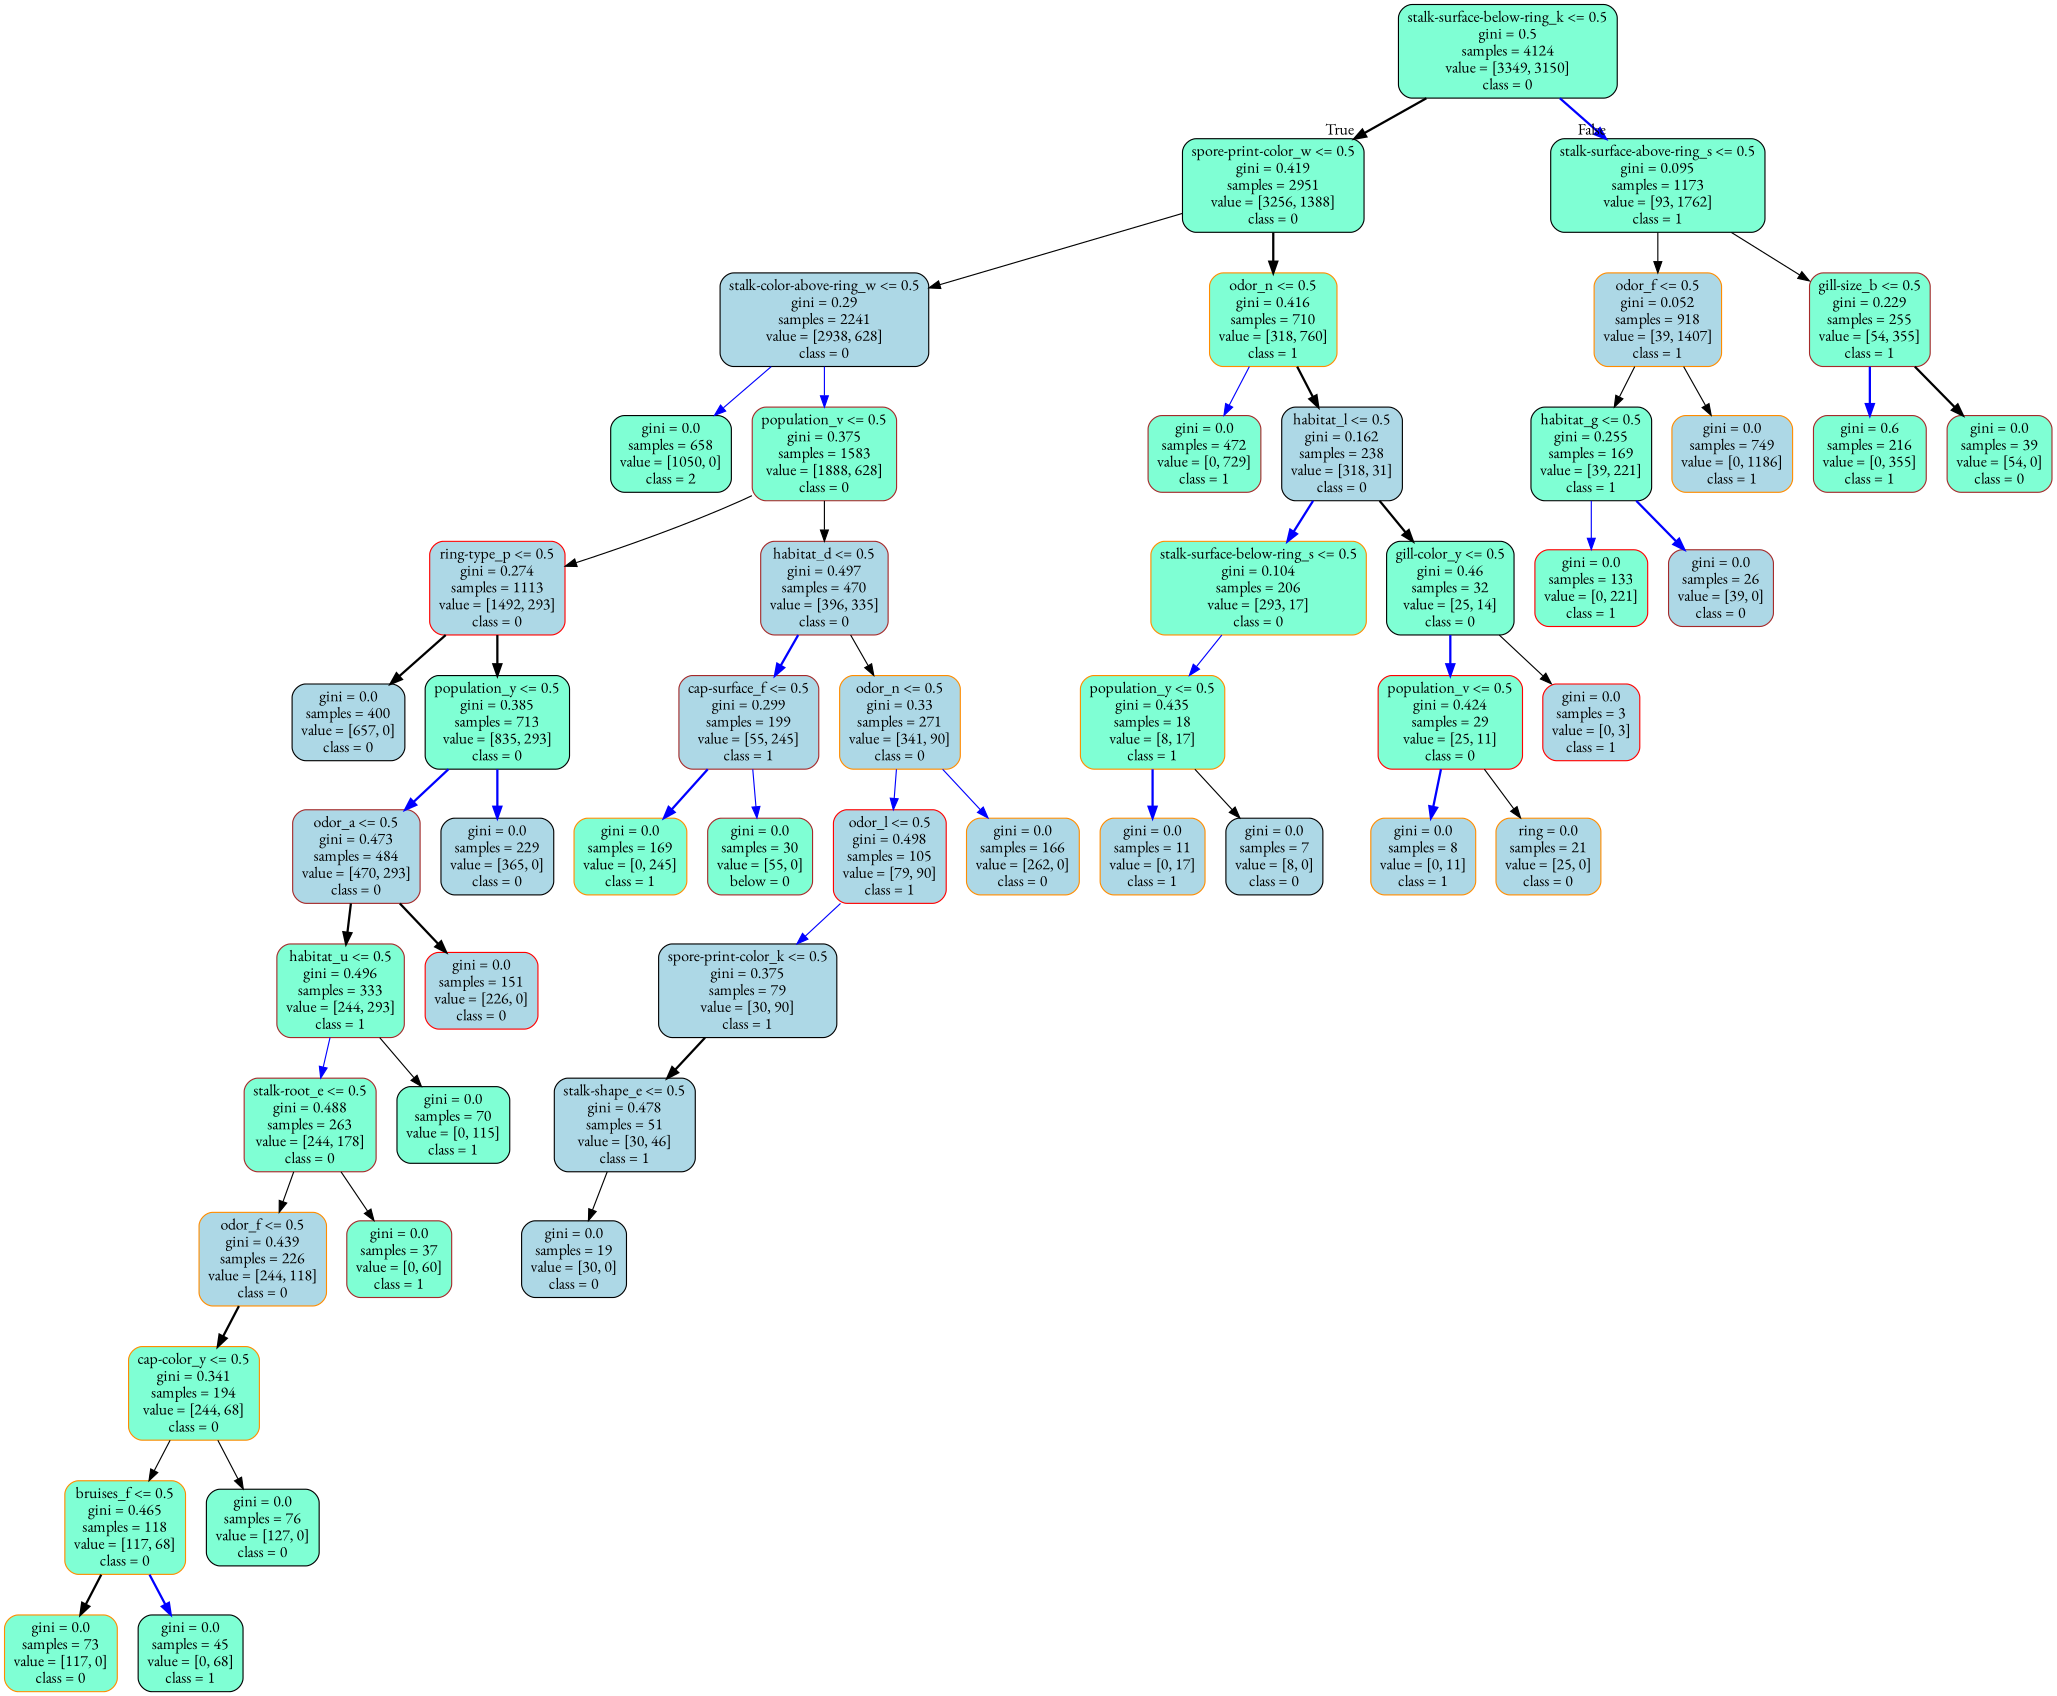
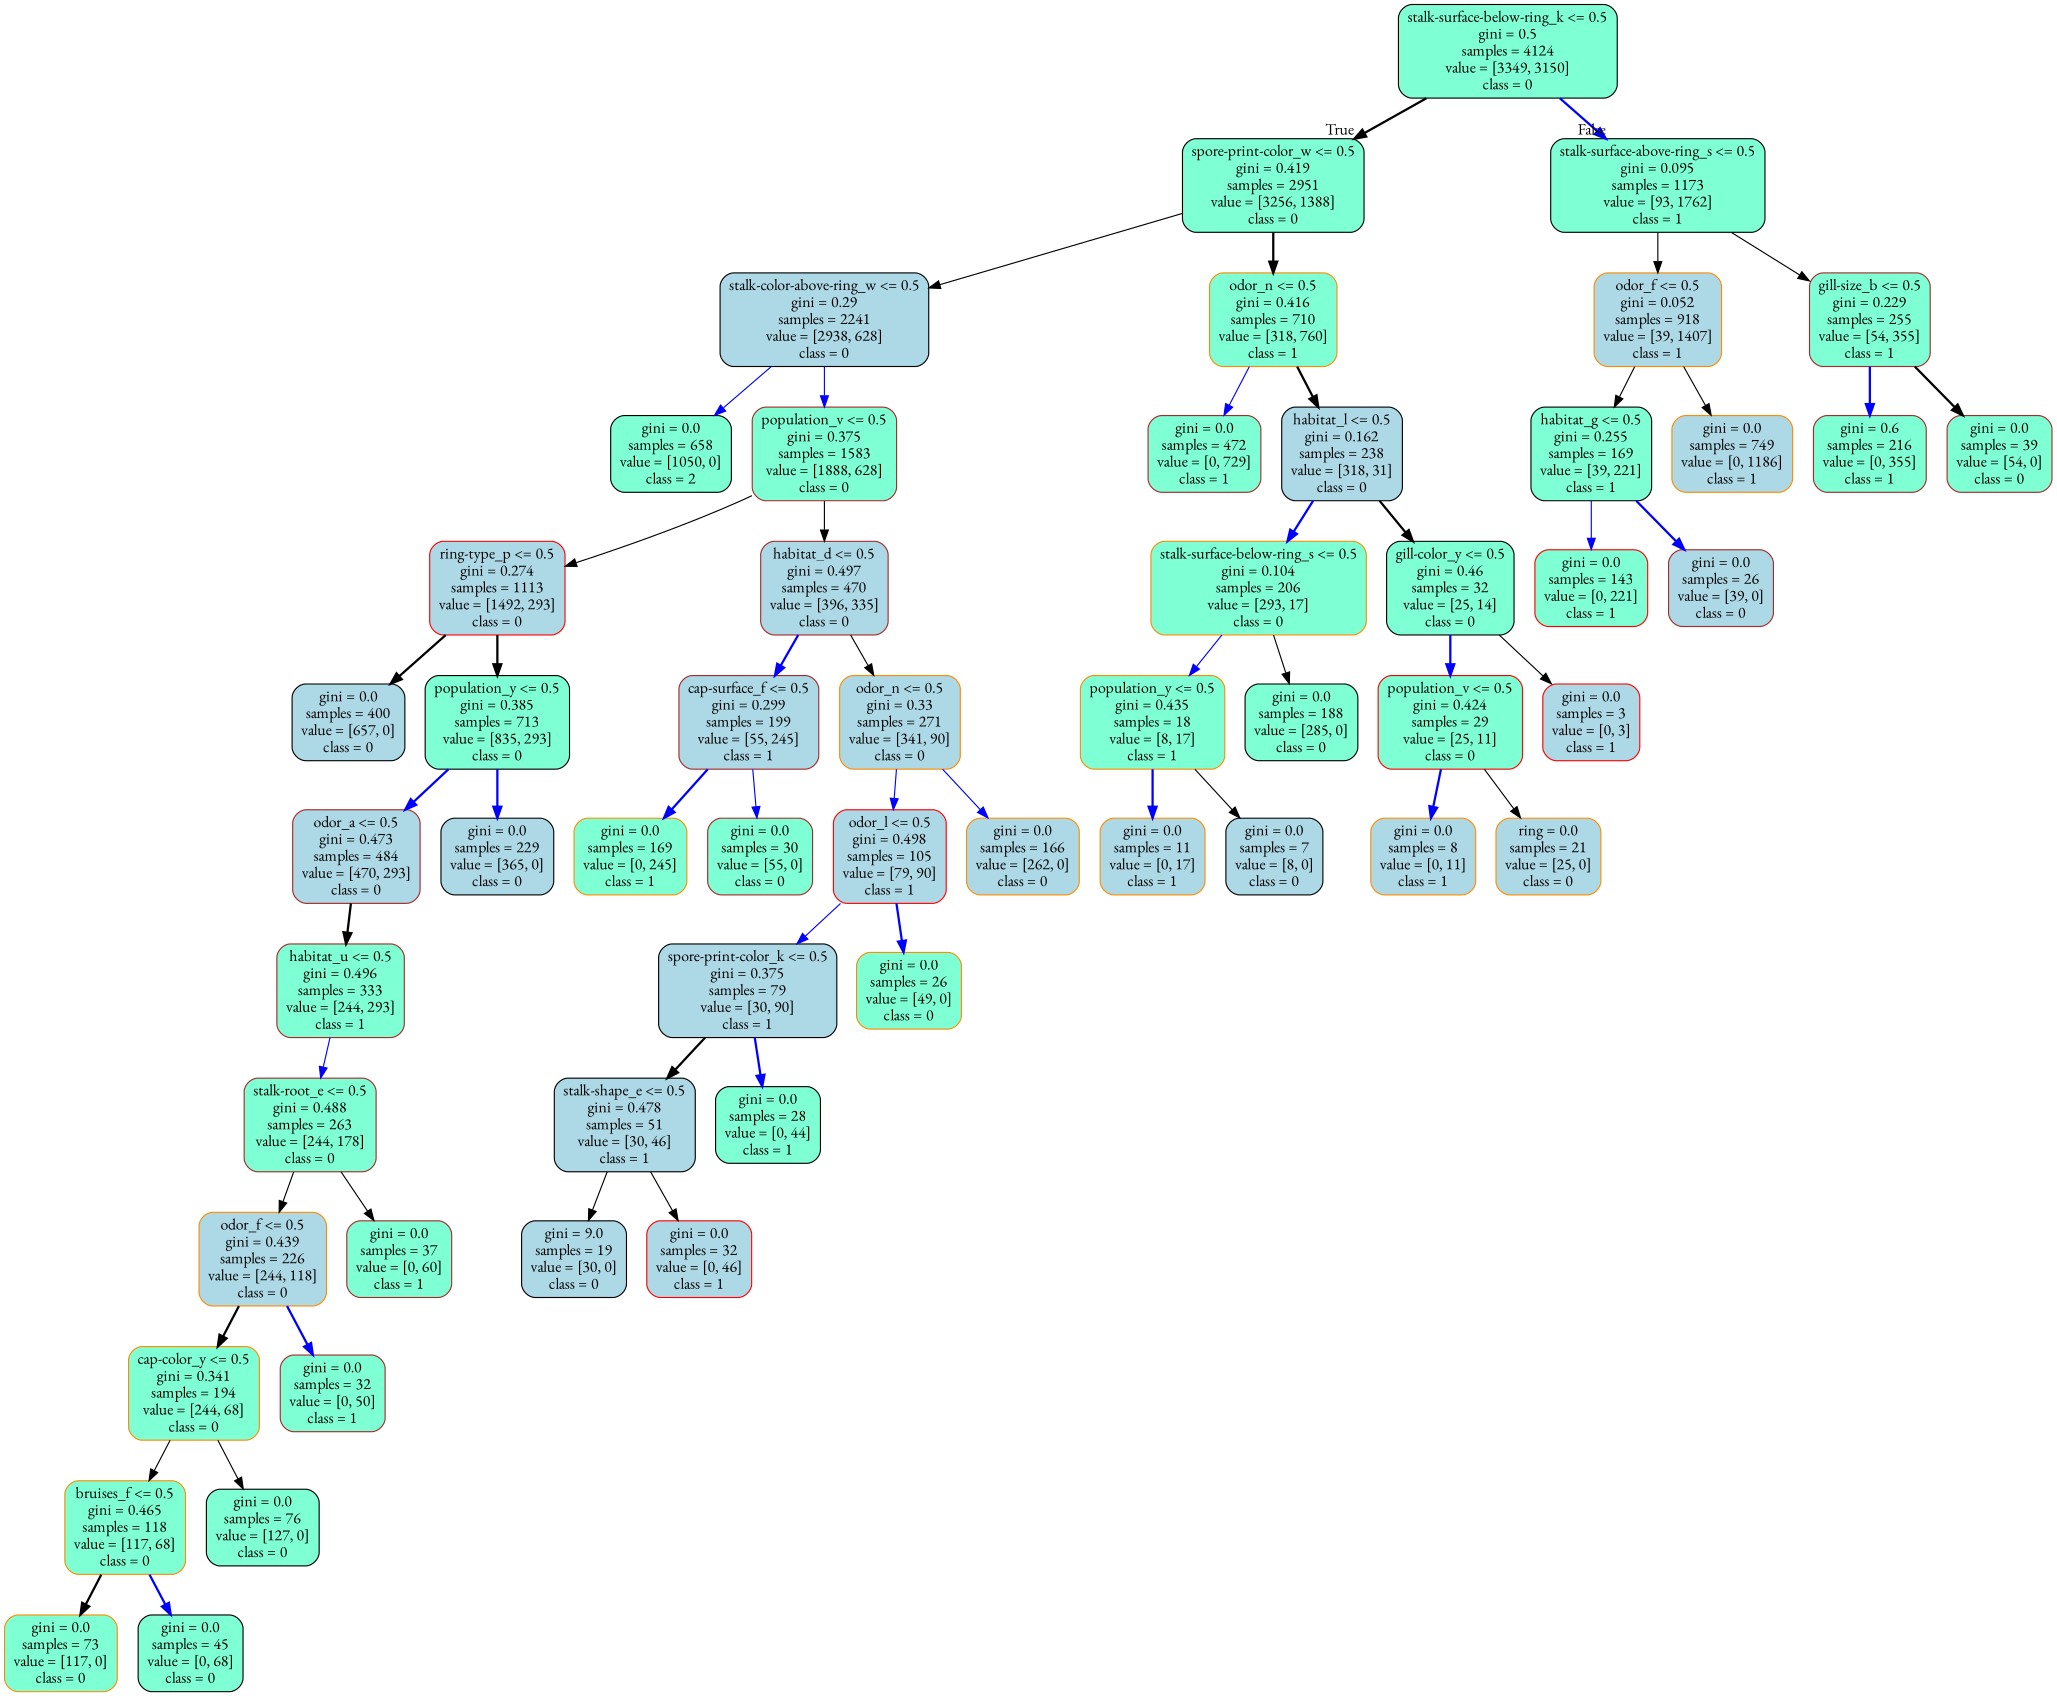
(1591, 588) -> (1591, 588)
none -> (1301, 722)
(760, 857) -> (760, 857)
(482, 991) -> none
none -> (909, 991)
(453, 1125) -> none
none -> (768, 1125)
(574, 1259) -> (574, 1259)
none -> (699, 1259)
none -> (333, 1393)
(191, 1653) -> (191, 1653)
